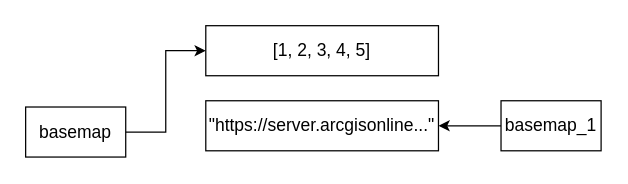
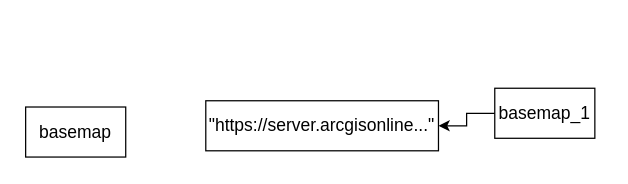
(322, 51) -> none
(166, 96) -> none
(551, 126) -> (544, 113)
